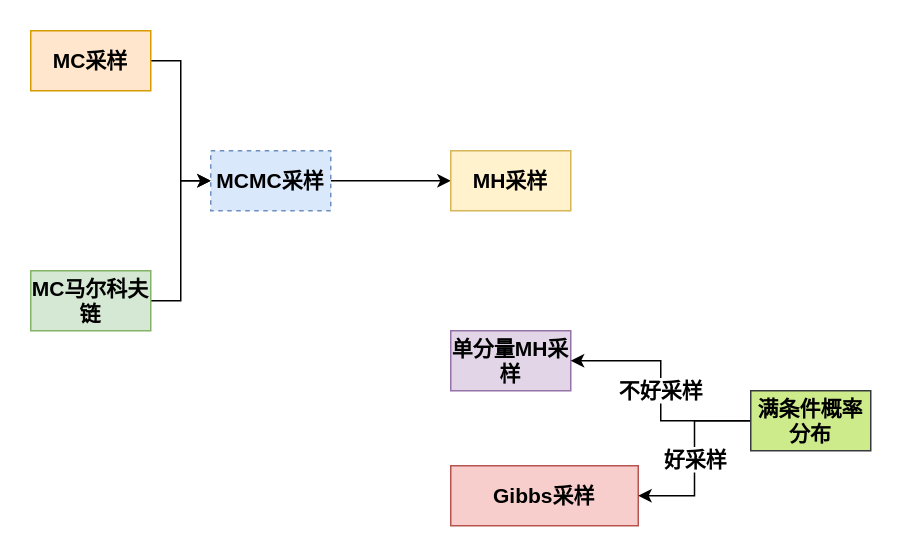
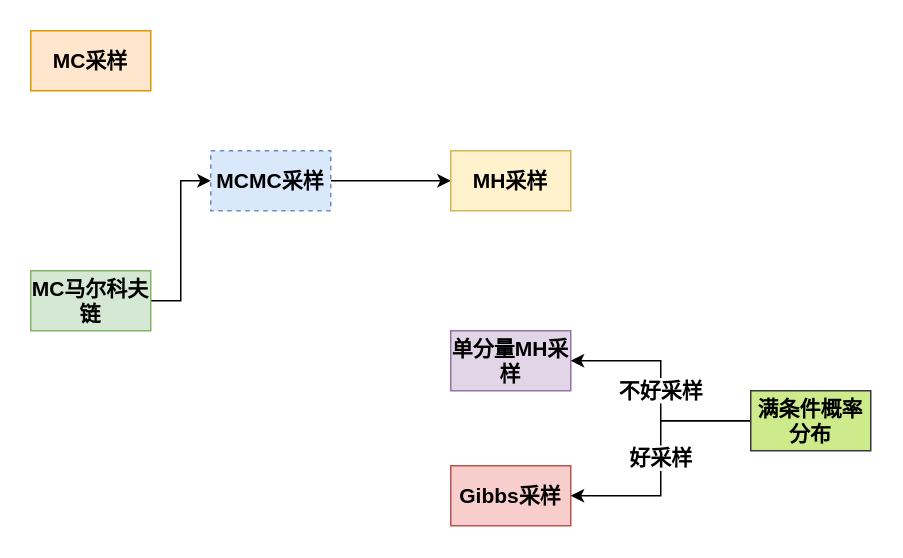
(181, 104) -> none
(545, 496) -> (511, 496)
